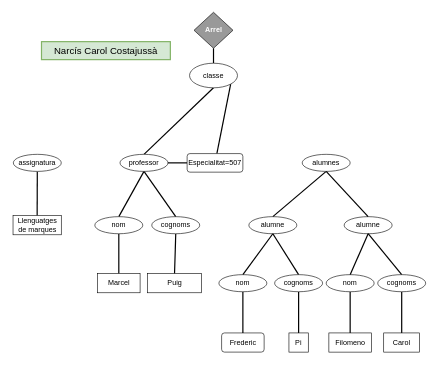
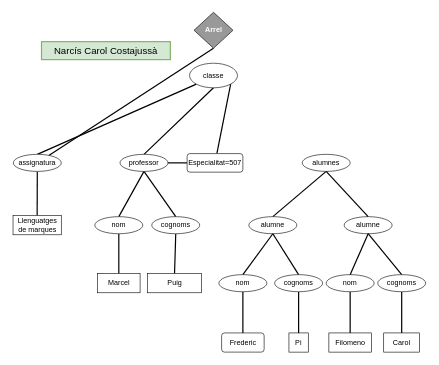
(213, 54) -> (147, 91)
none -> (139, 110)
